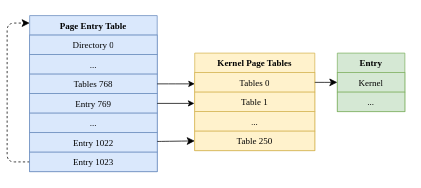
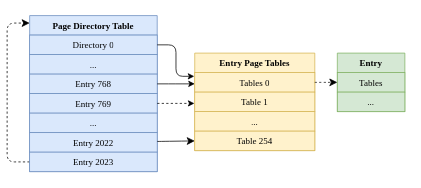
(93, 26) -> (93, 26)
(255, 64) -> (255, 64)
none -> (179, 75)
(324, 82) -> (324, 82)
(371, 83) -> (371, 83)
(93, 85) -> (93, 85)
(174, 103) -> (174, 103)
(255, 142) -> (255, 142)
(93, 143) -> (93, 143)
(93, 163) -> (93, 163)
